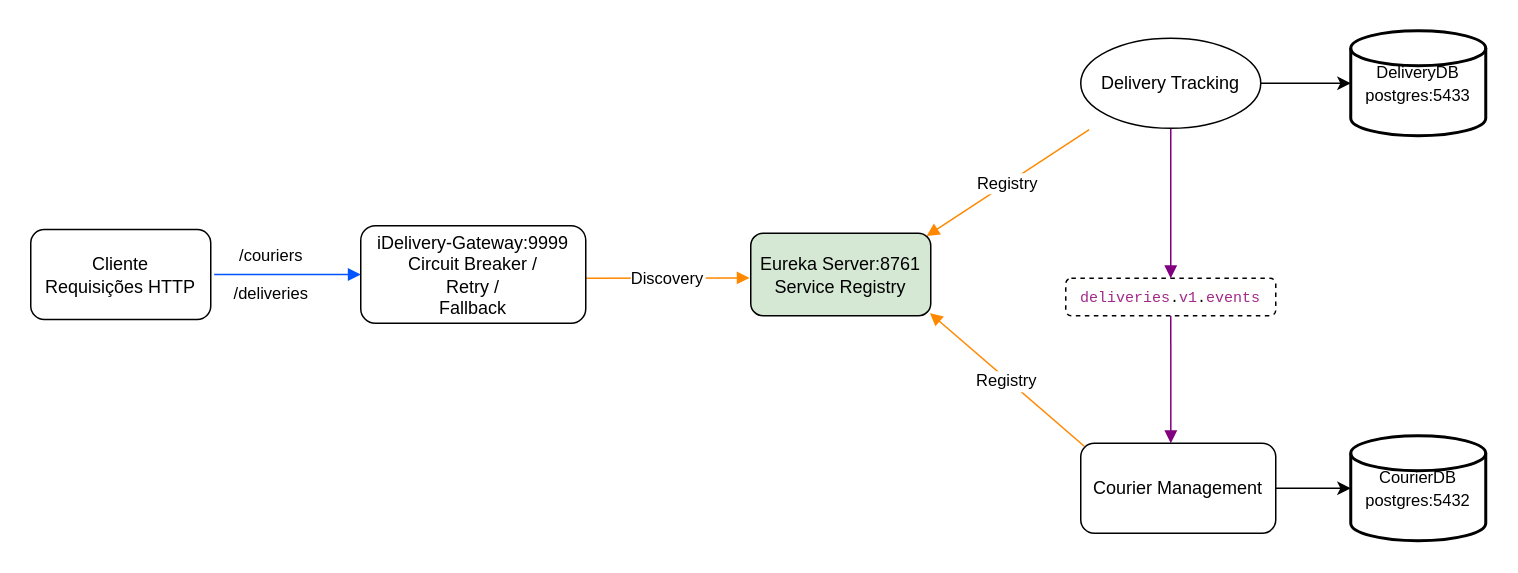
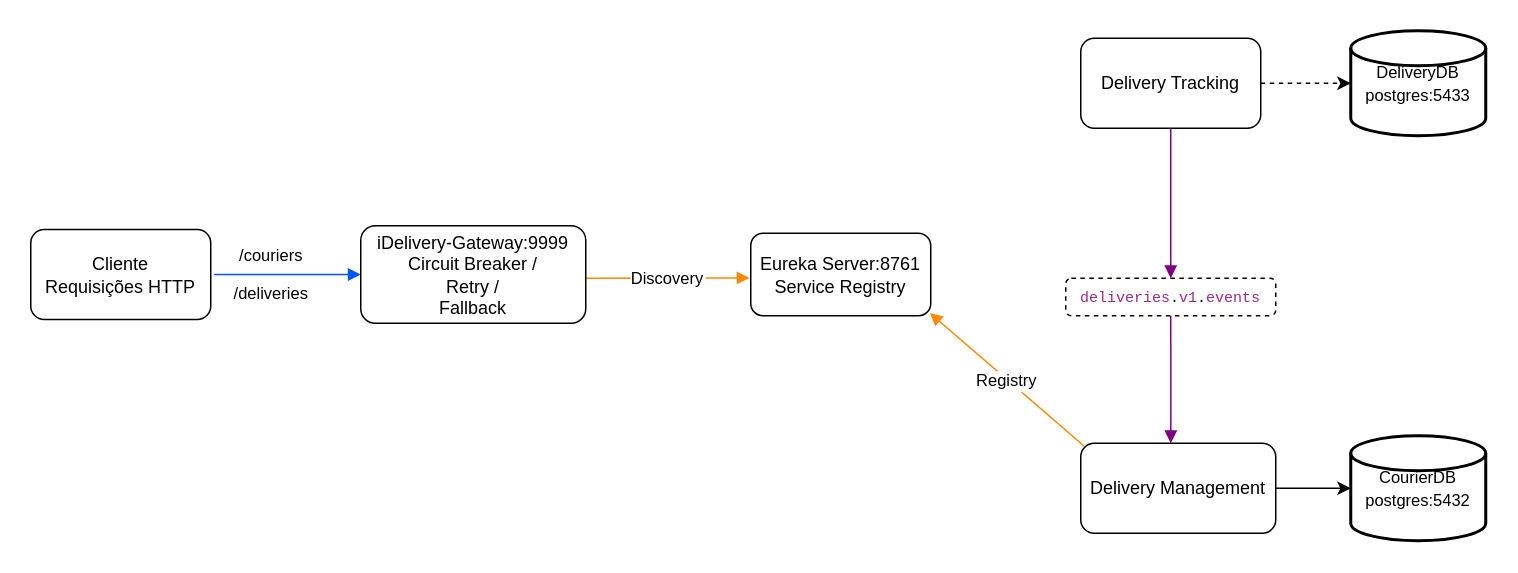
(1171, 83) -> (1171, 83)
(1302, 83) -> (1302, 83)
(1013, 179) -> none
(841, 275) -> (841, 275)
(1178, 488) -> (1178, 488)
